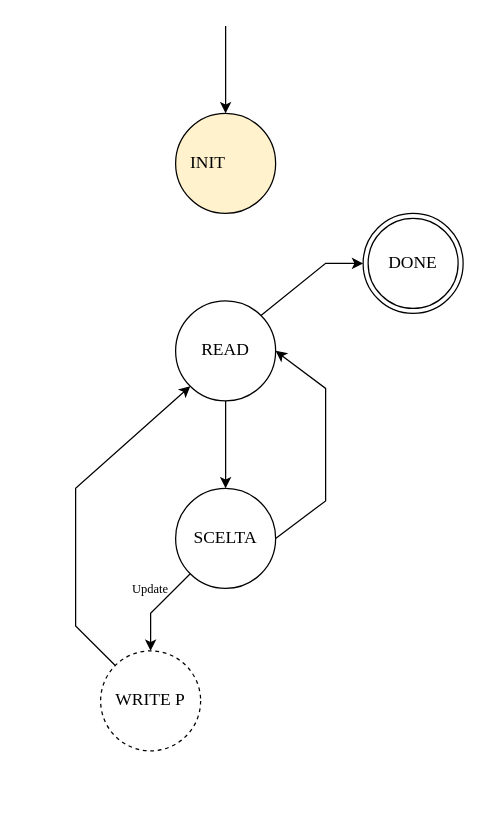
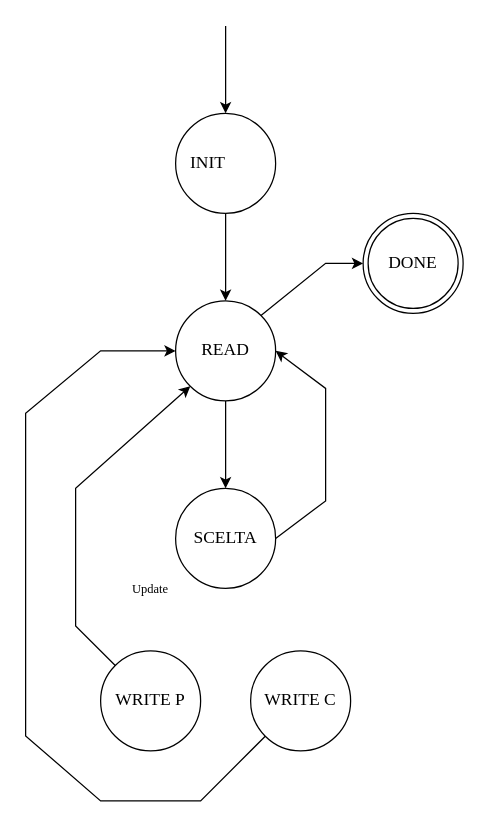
(226, 163) -> (226, 163)
none -> (226, 252)
(161, 603) -> none
none -> (26, 637)
(151, 701) -> (151, 701)
none -> (301, 701)
